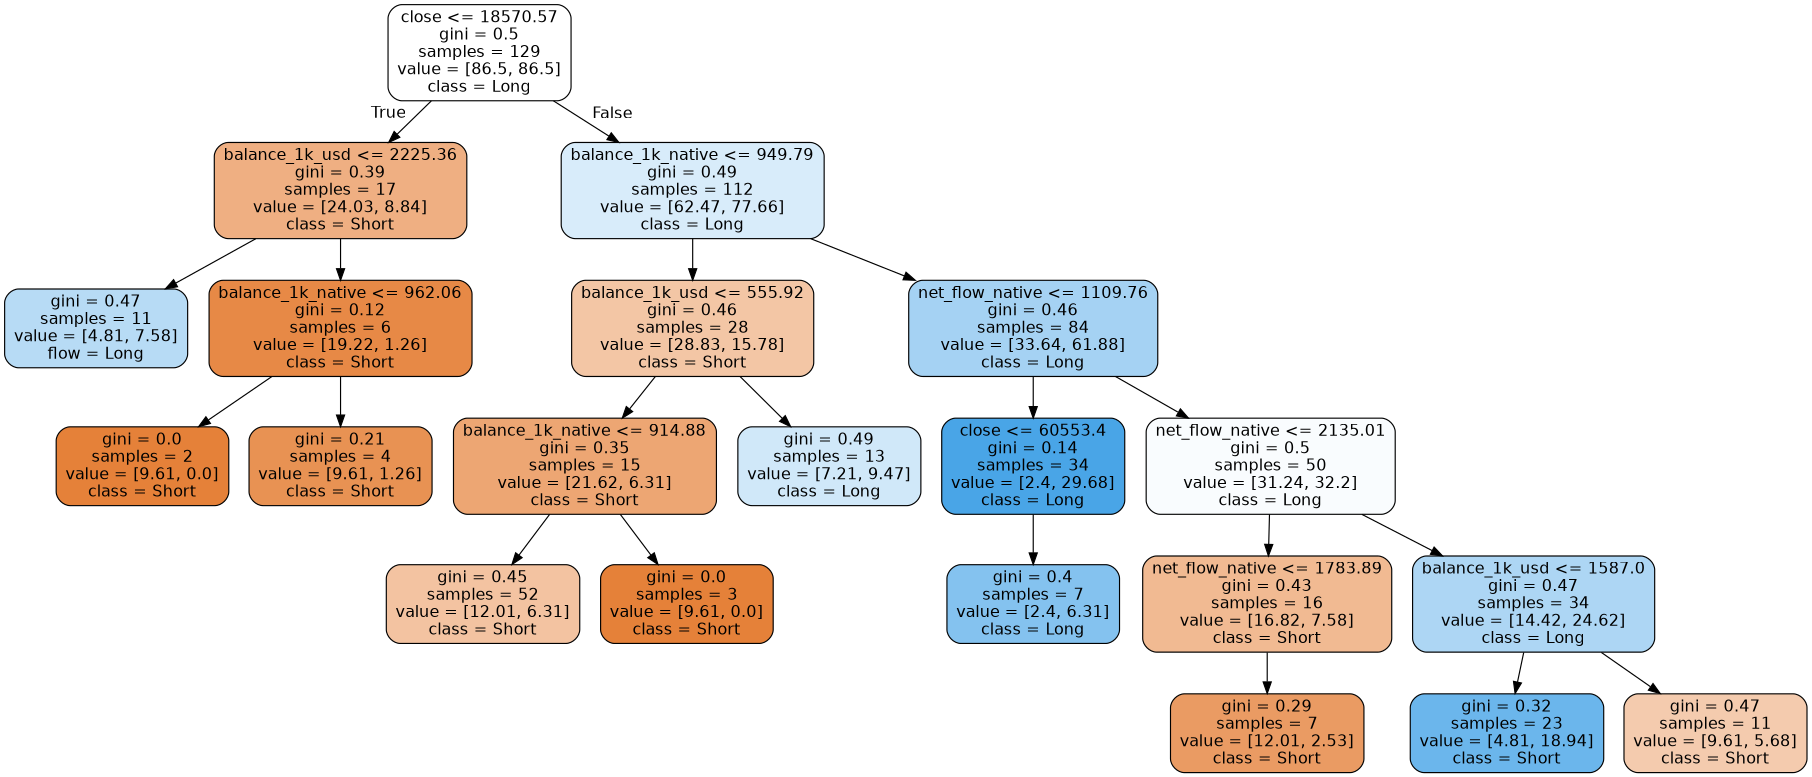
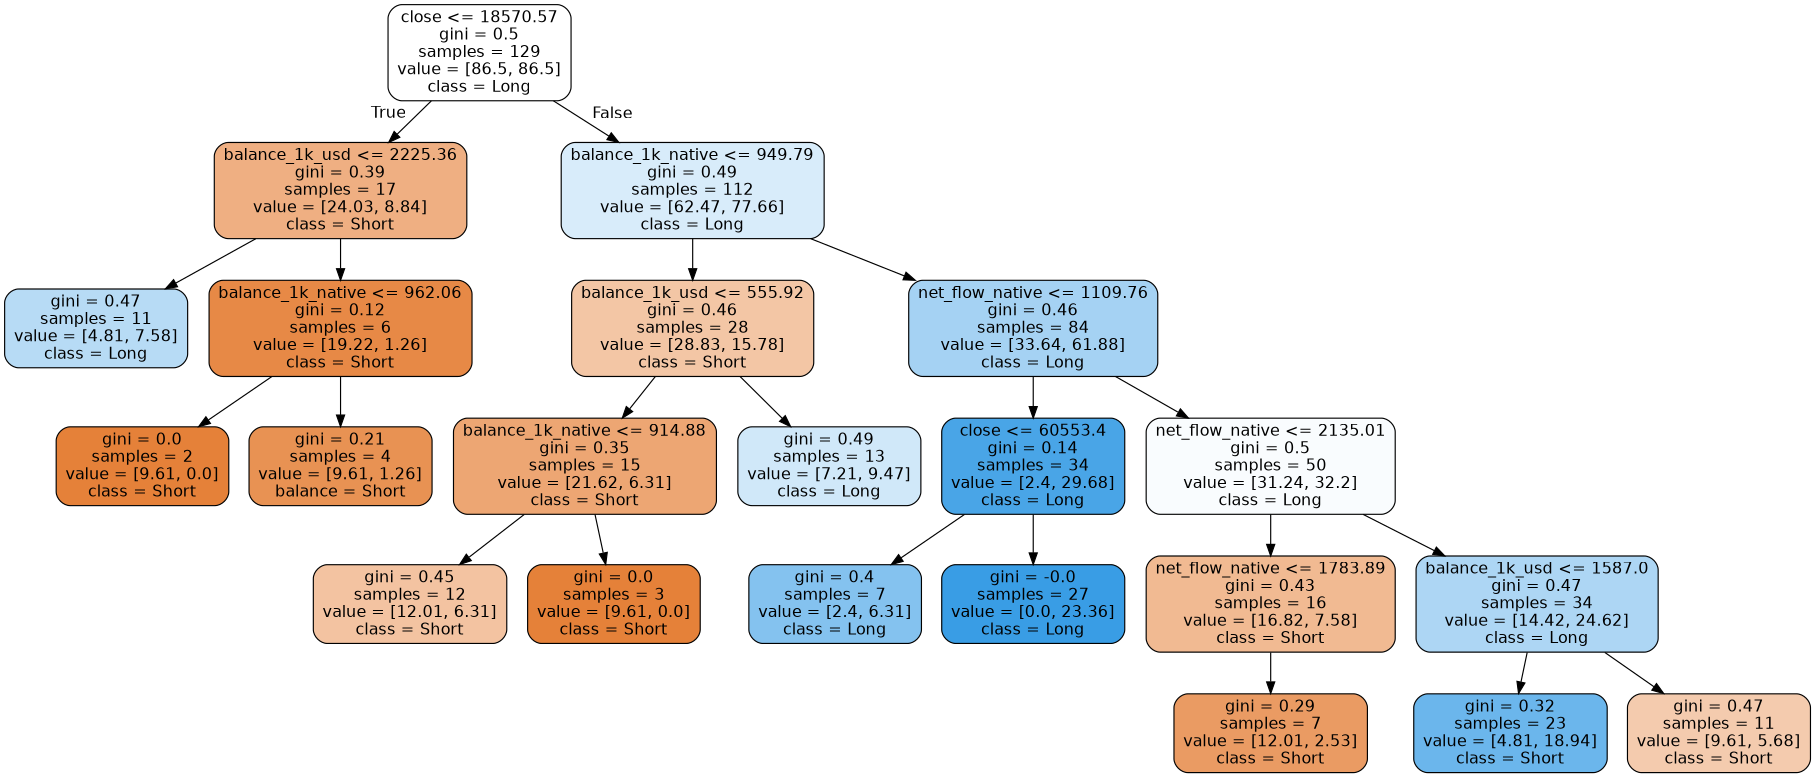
(96, 328) -> (96, 328)
(341, 466) -> (341, 466)
(483, 604) -> (410, 604)
none -> (1033, 604)
